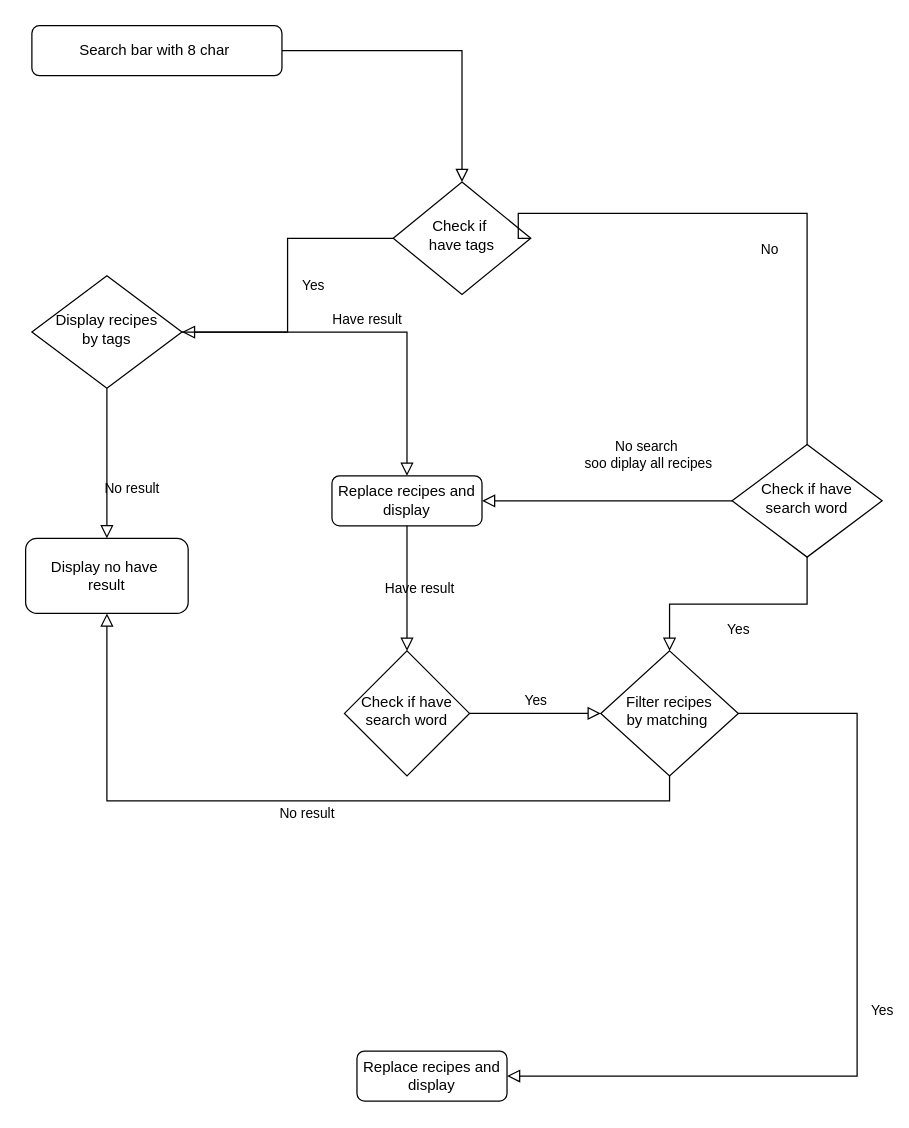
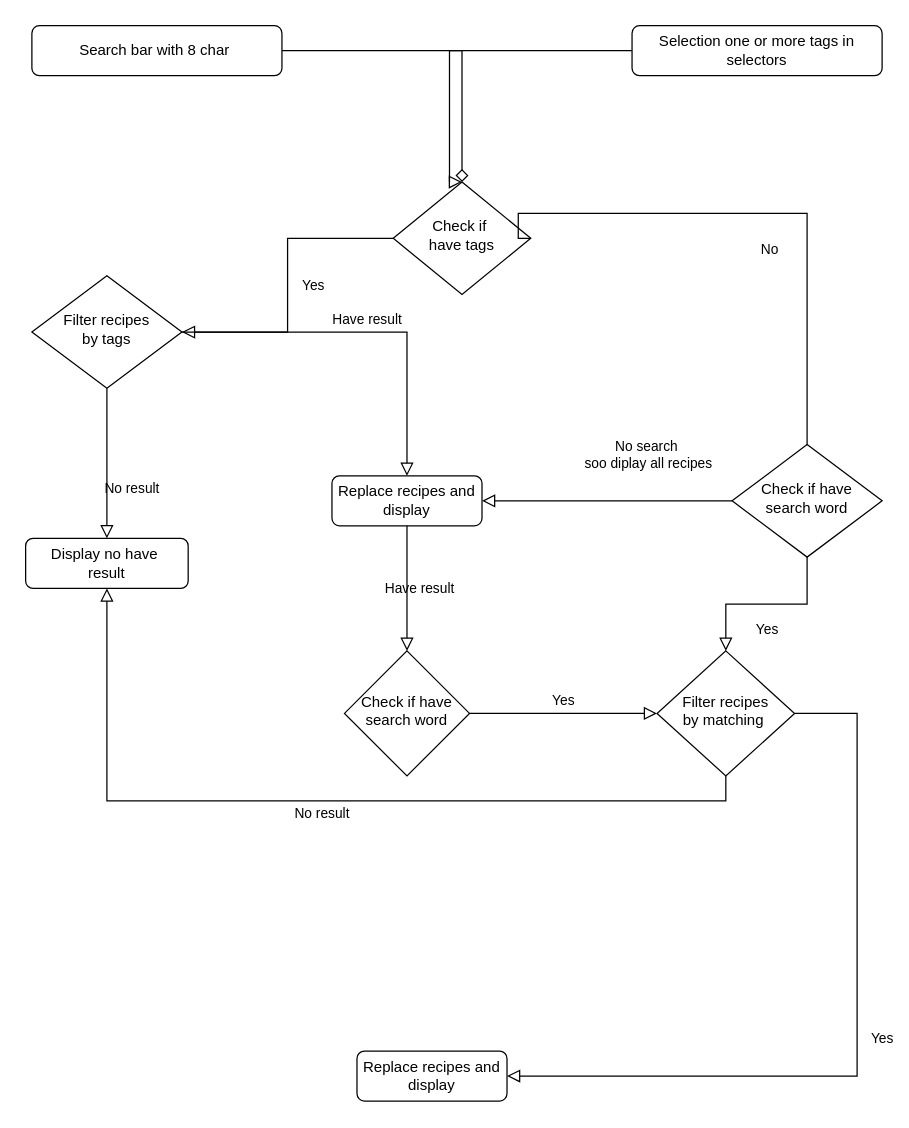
none -> (549, 51)
none -> (757, 51)
(462, 168) -> (462, 168)
(107, 329) -> (107, 329)
(107, 576) -> (107, 563)
(669, 713) -> (726, 713)
